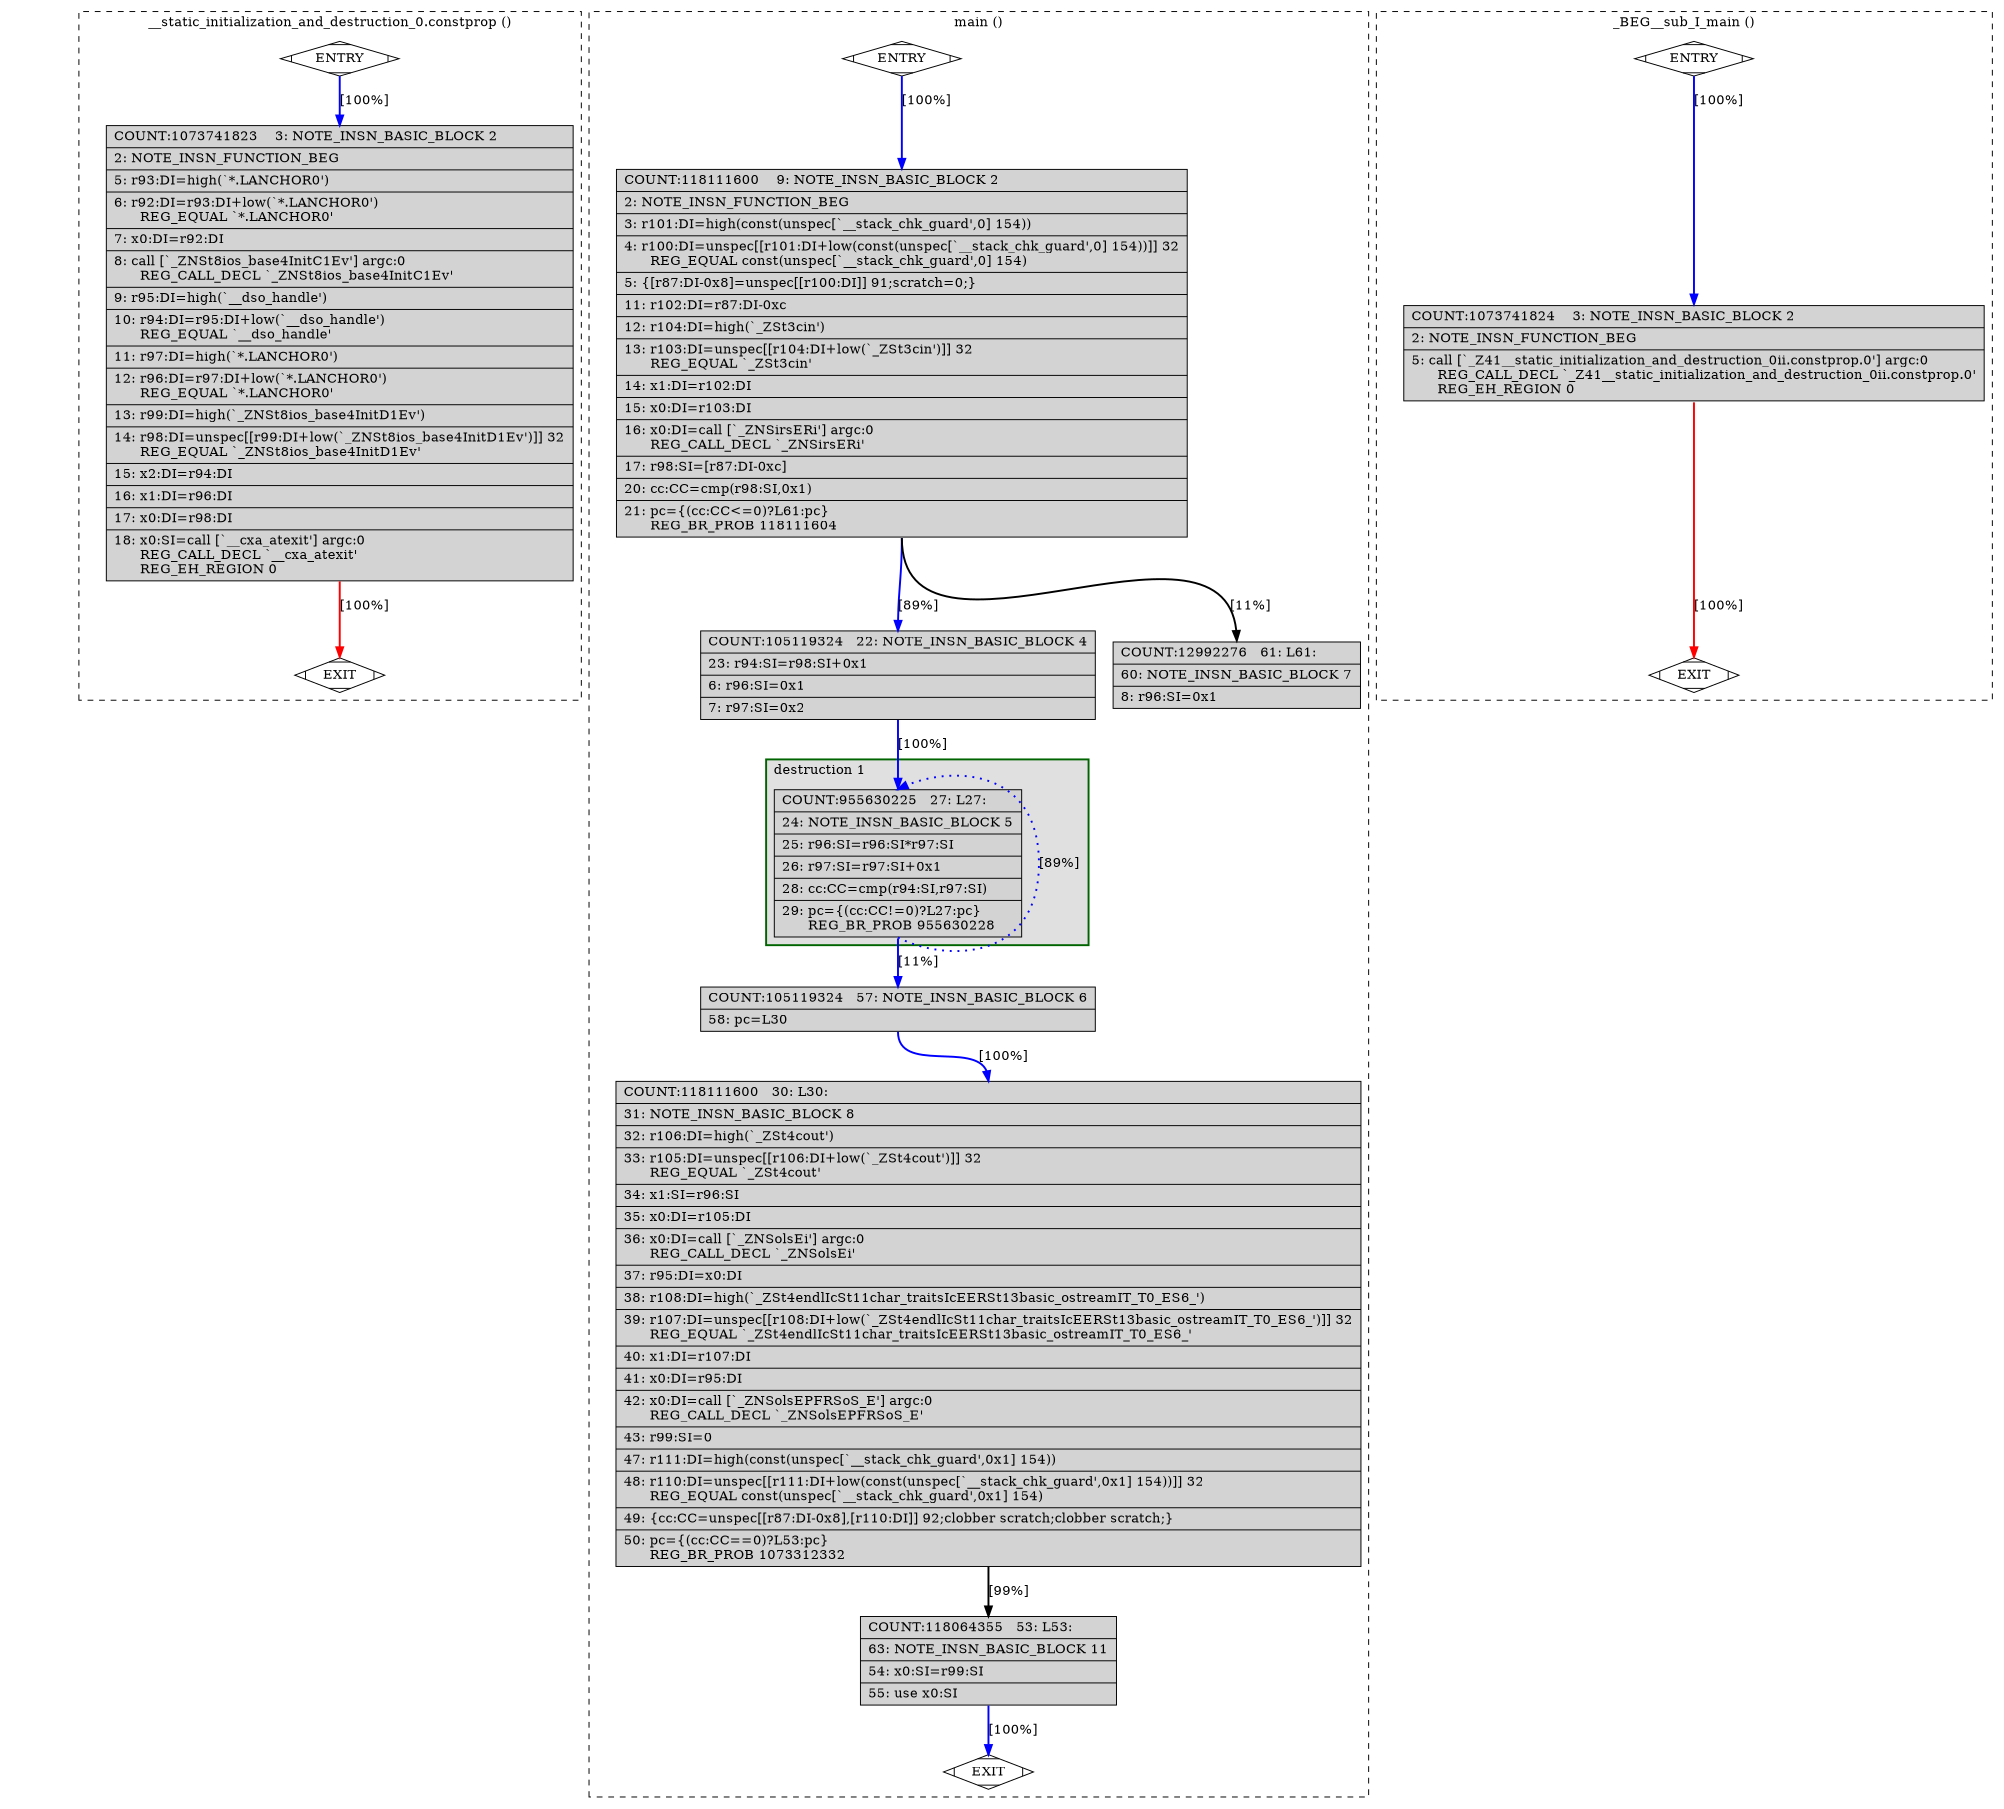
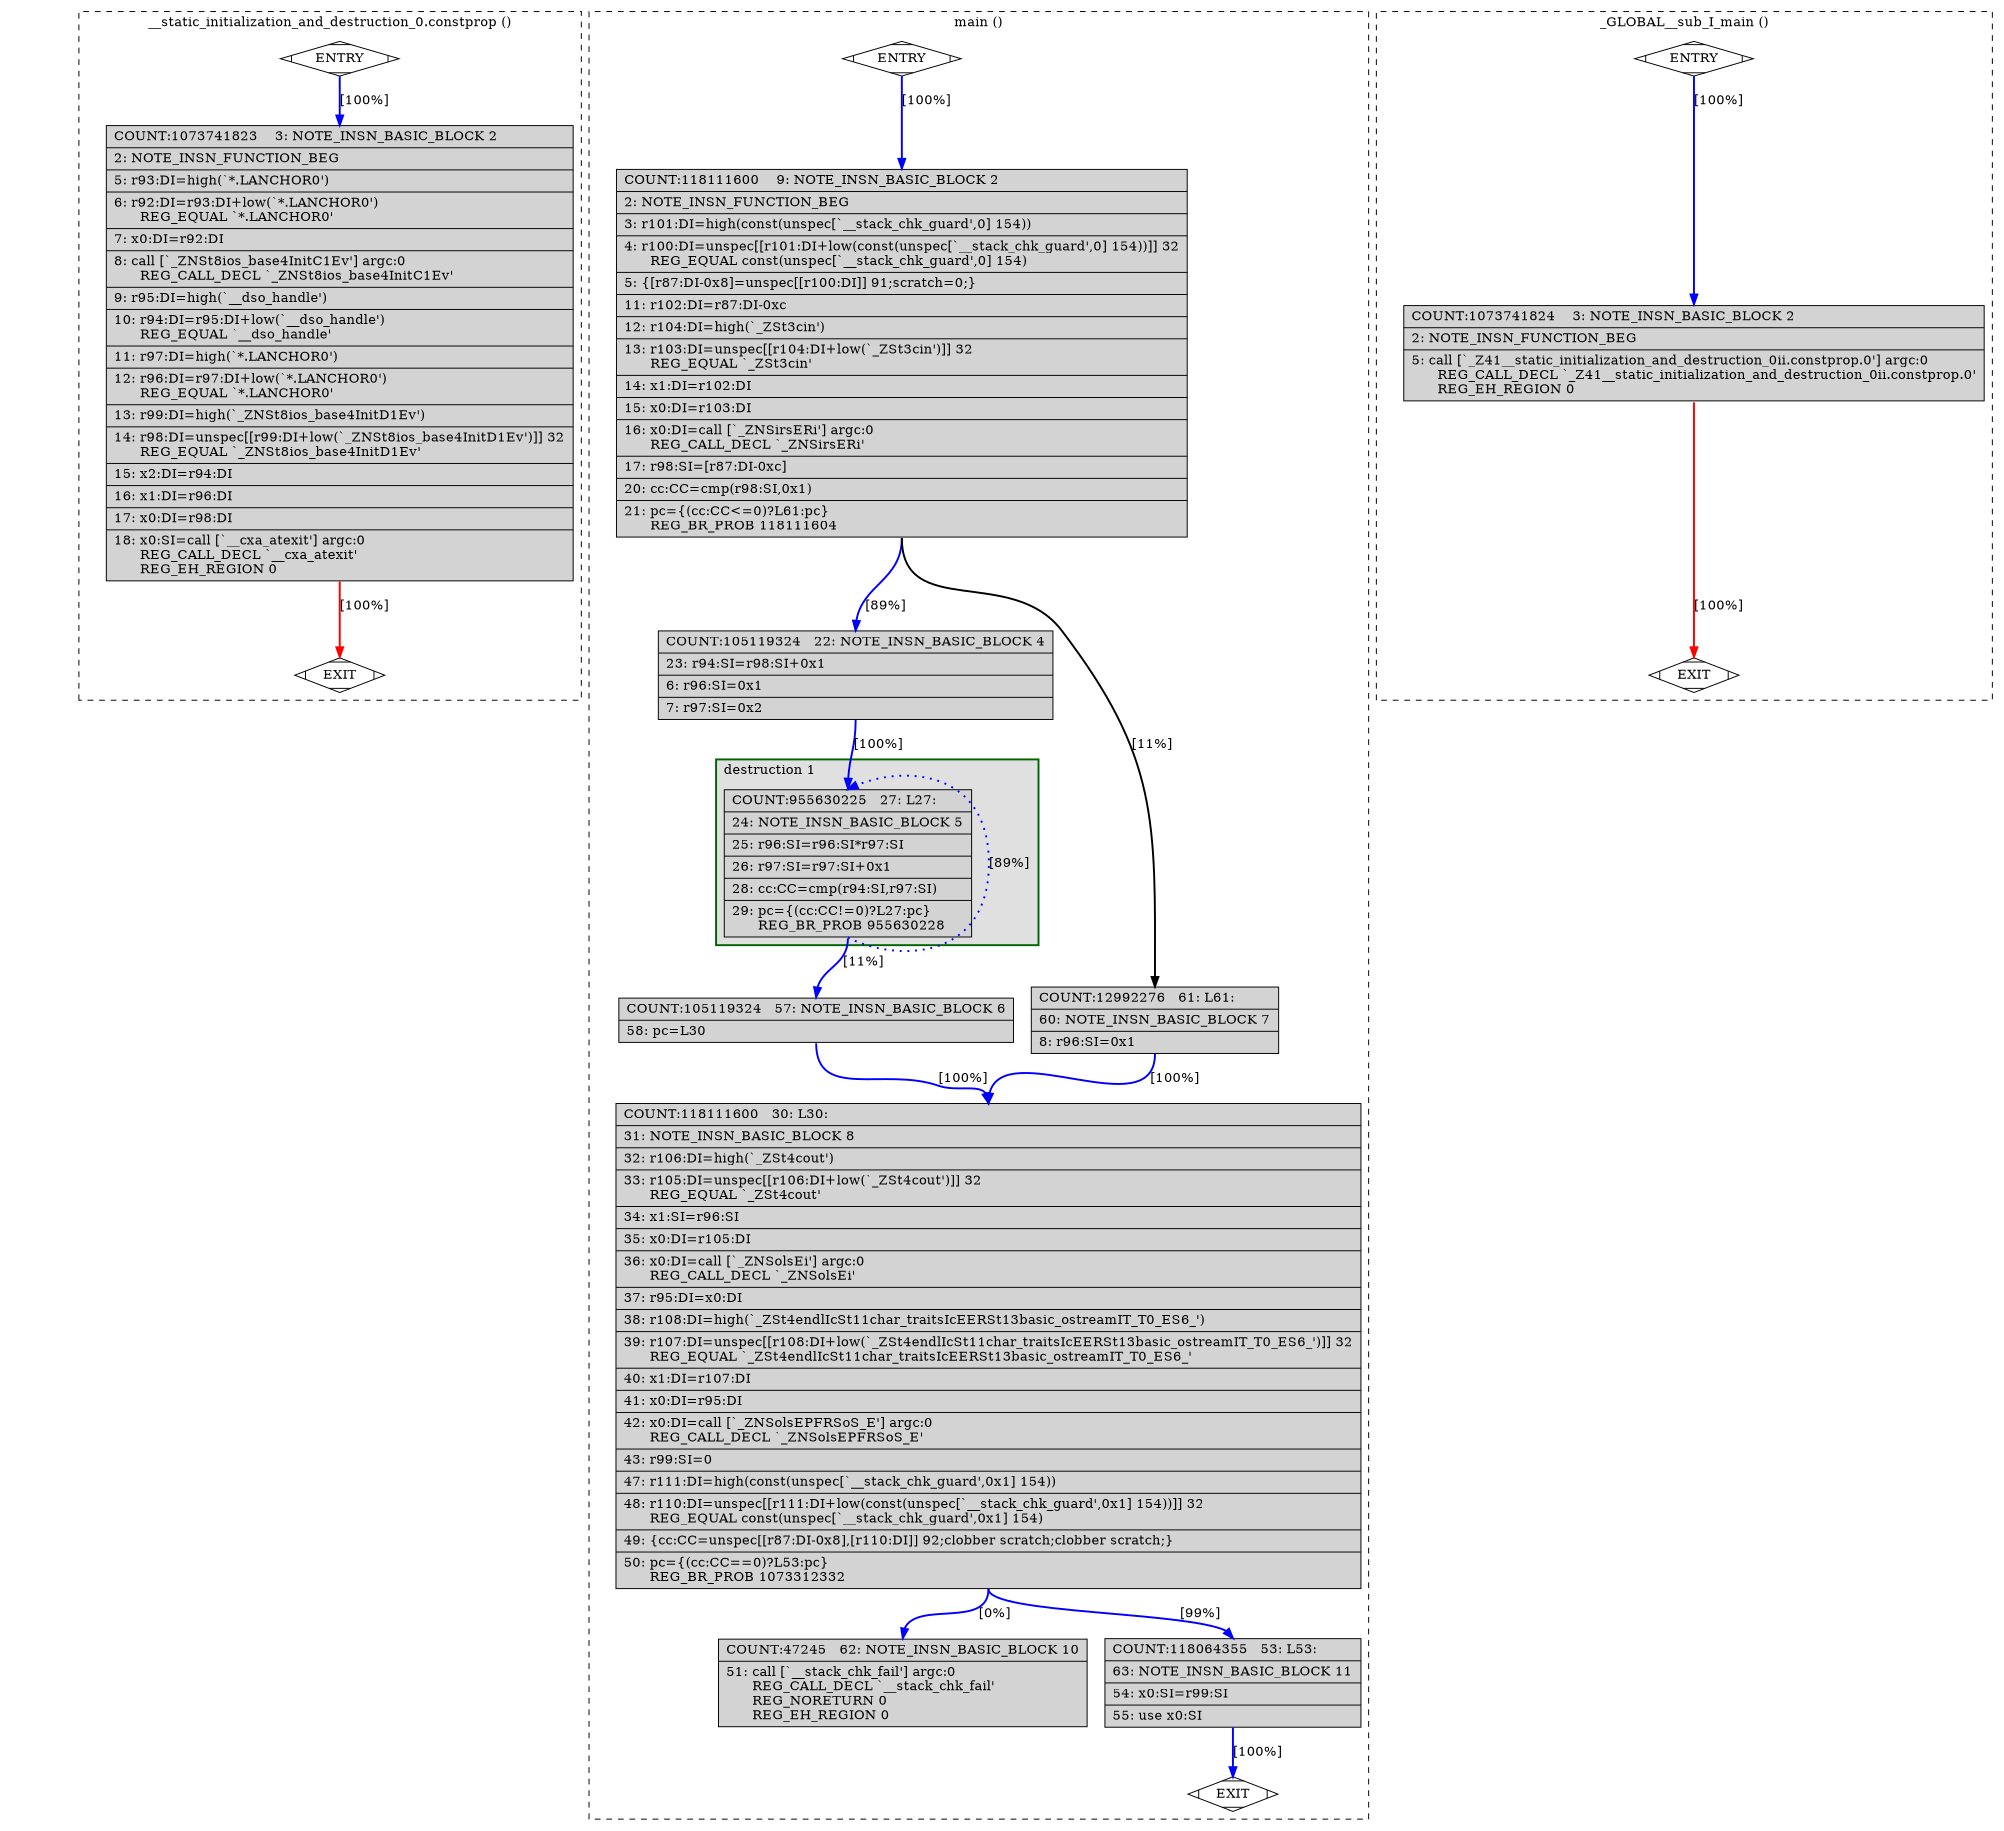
(1684, 23) -> (1684, 23)
none -> (1076, 1079)
(988, 1587) -> (1106, 1613)
none -> (903, 1683)
